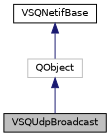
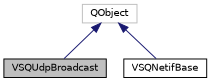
(55, 46) -> (141, 44)
